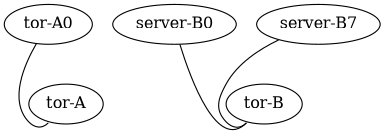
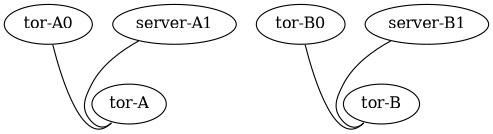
(175, 24) -> (301, 24)
none -> (175, 24)
(318, 24) -> (427, 24)
